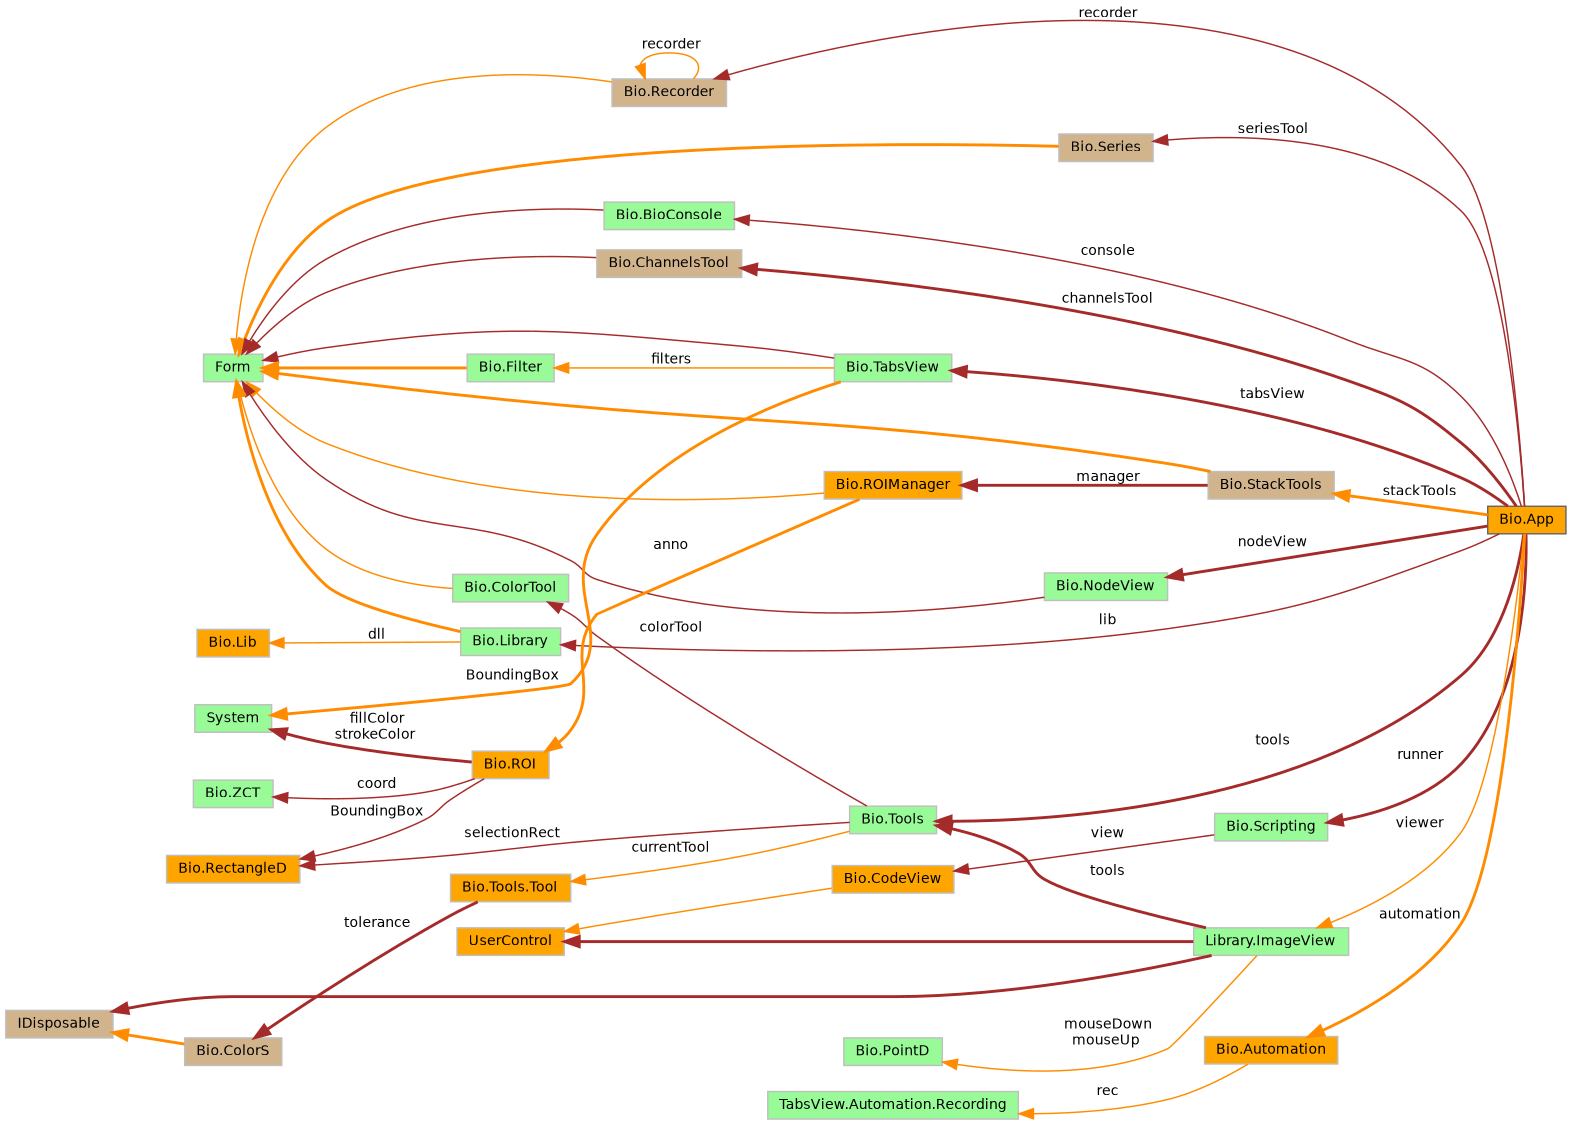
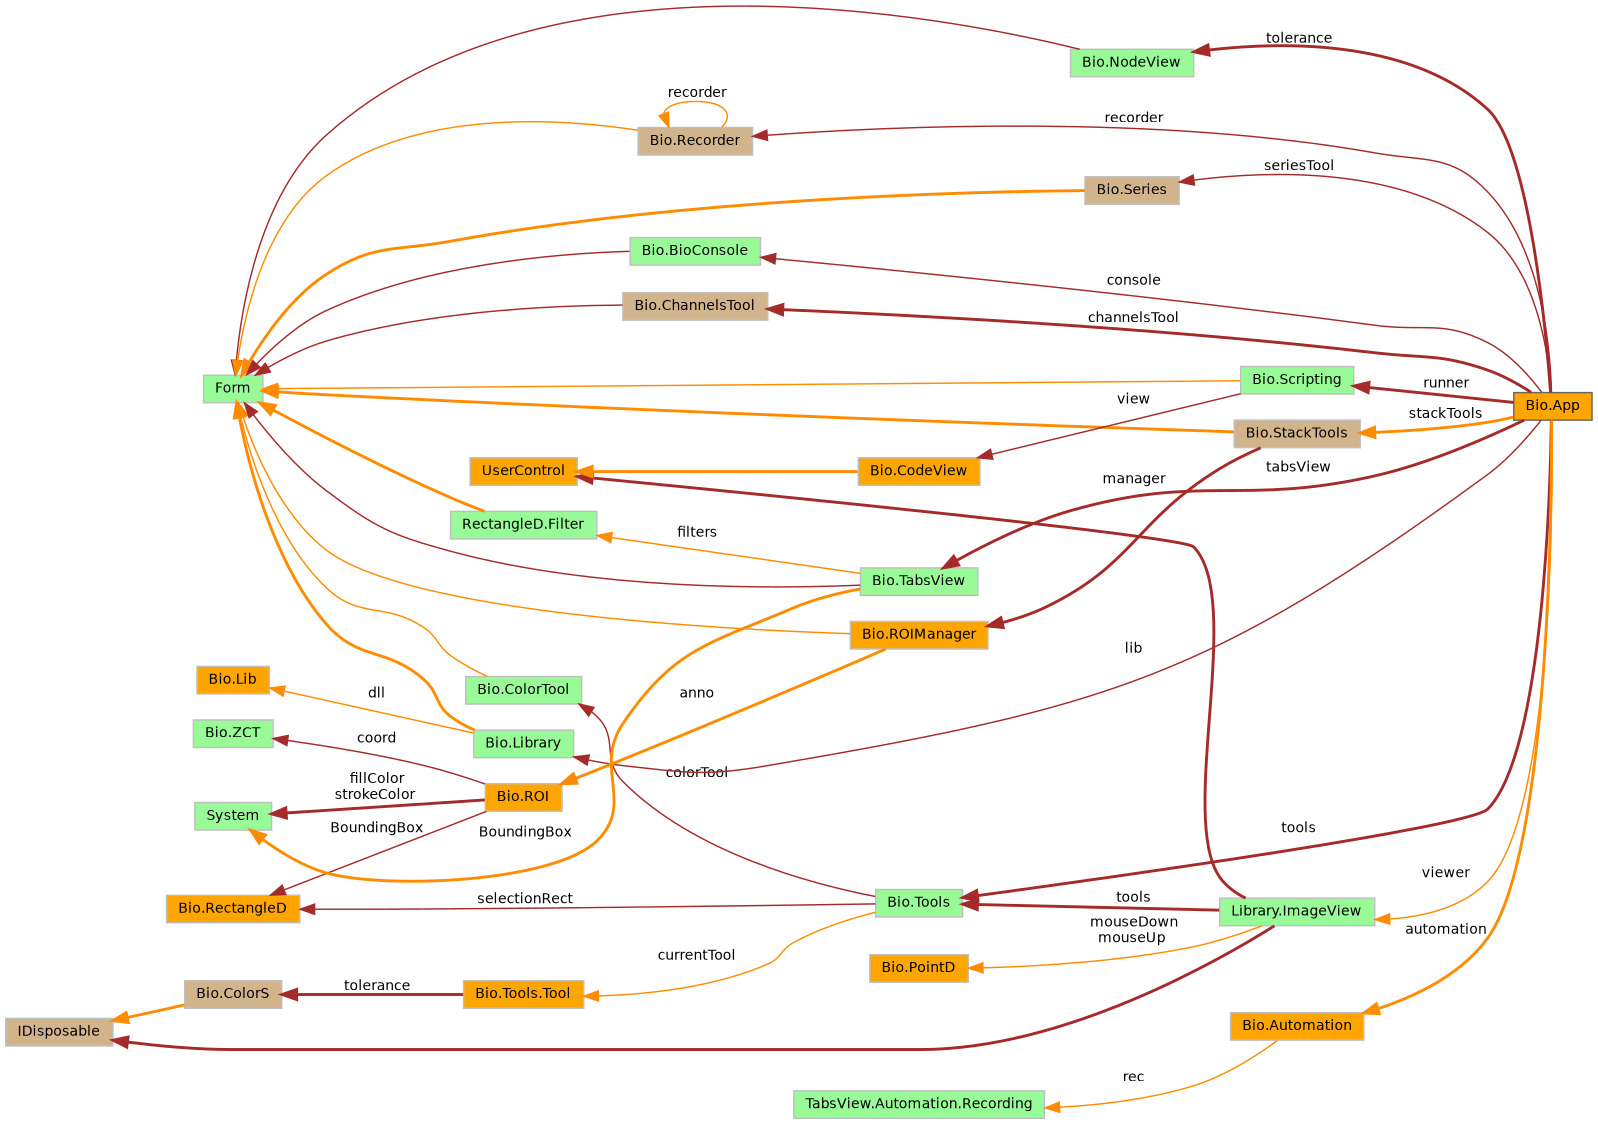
(511, 368) -> (524, 525)
none -> (759, 385)
(1271, 543) -> (1297, 39)
(705, 908) -> (725, 472)
(893, 1052) -> (919, 968)
